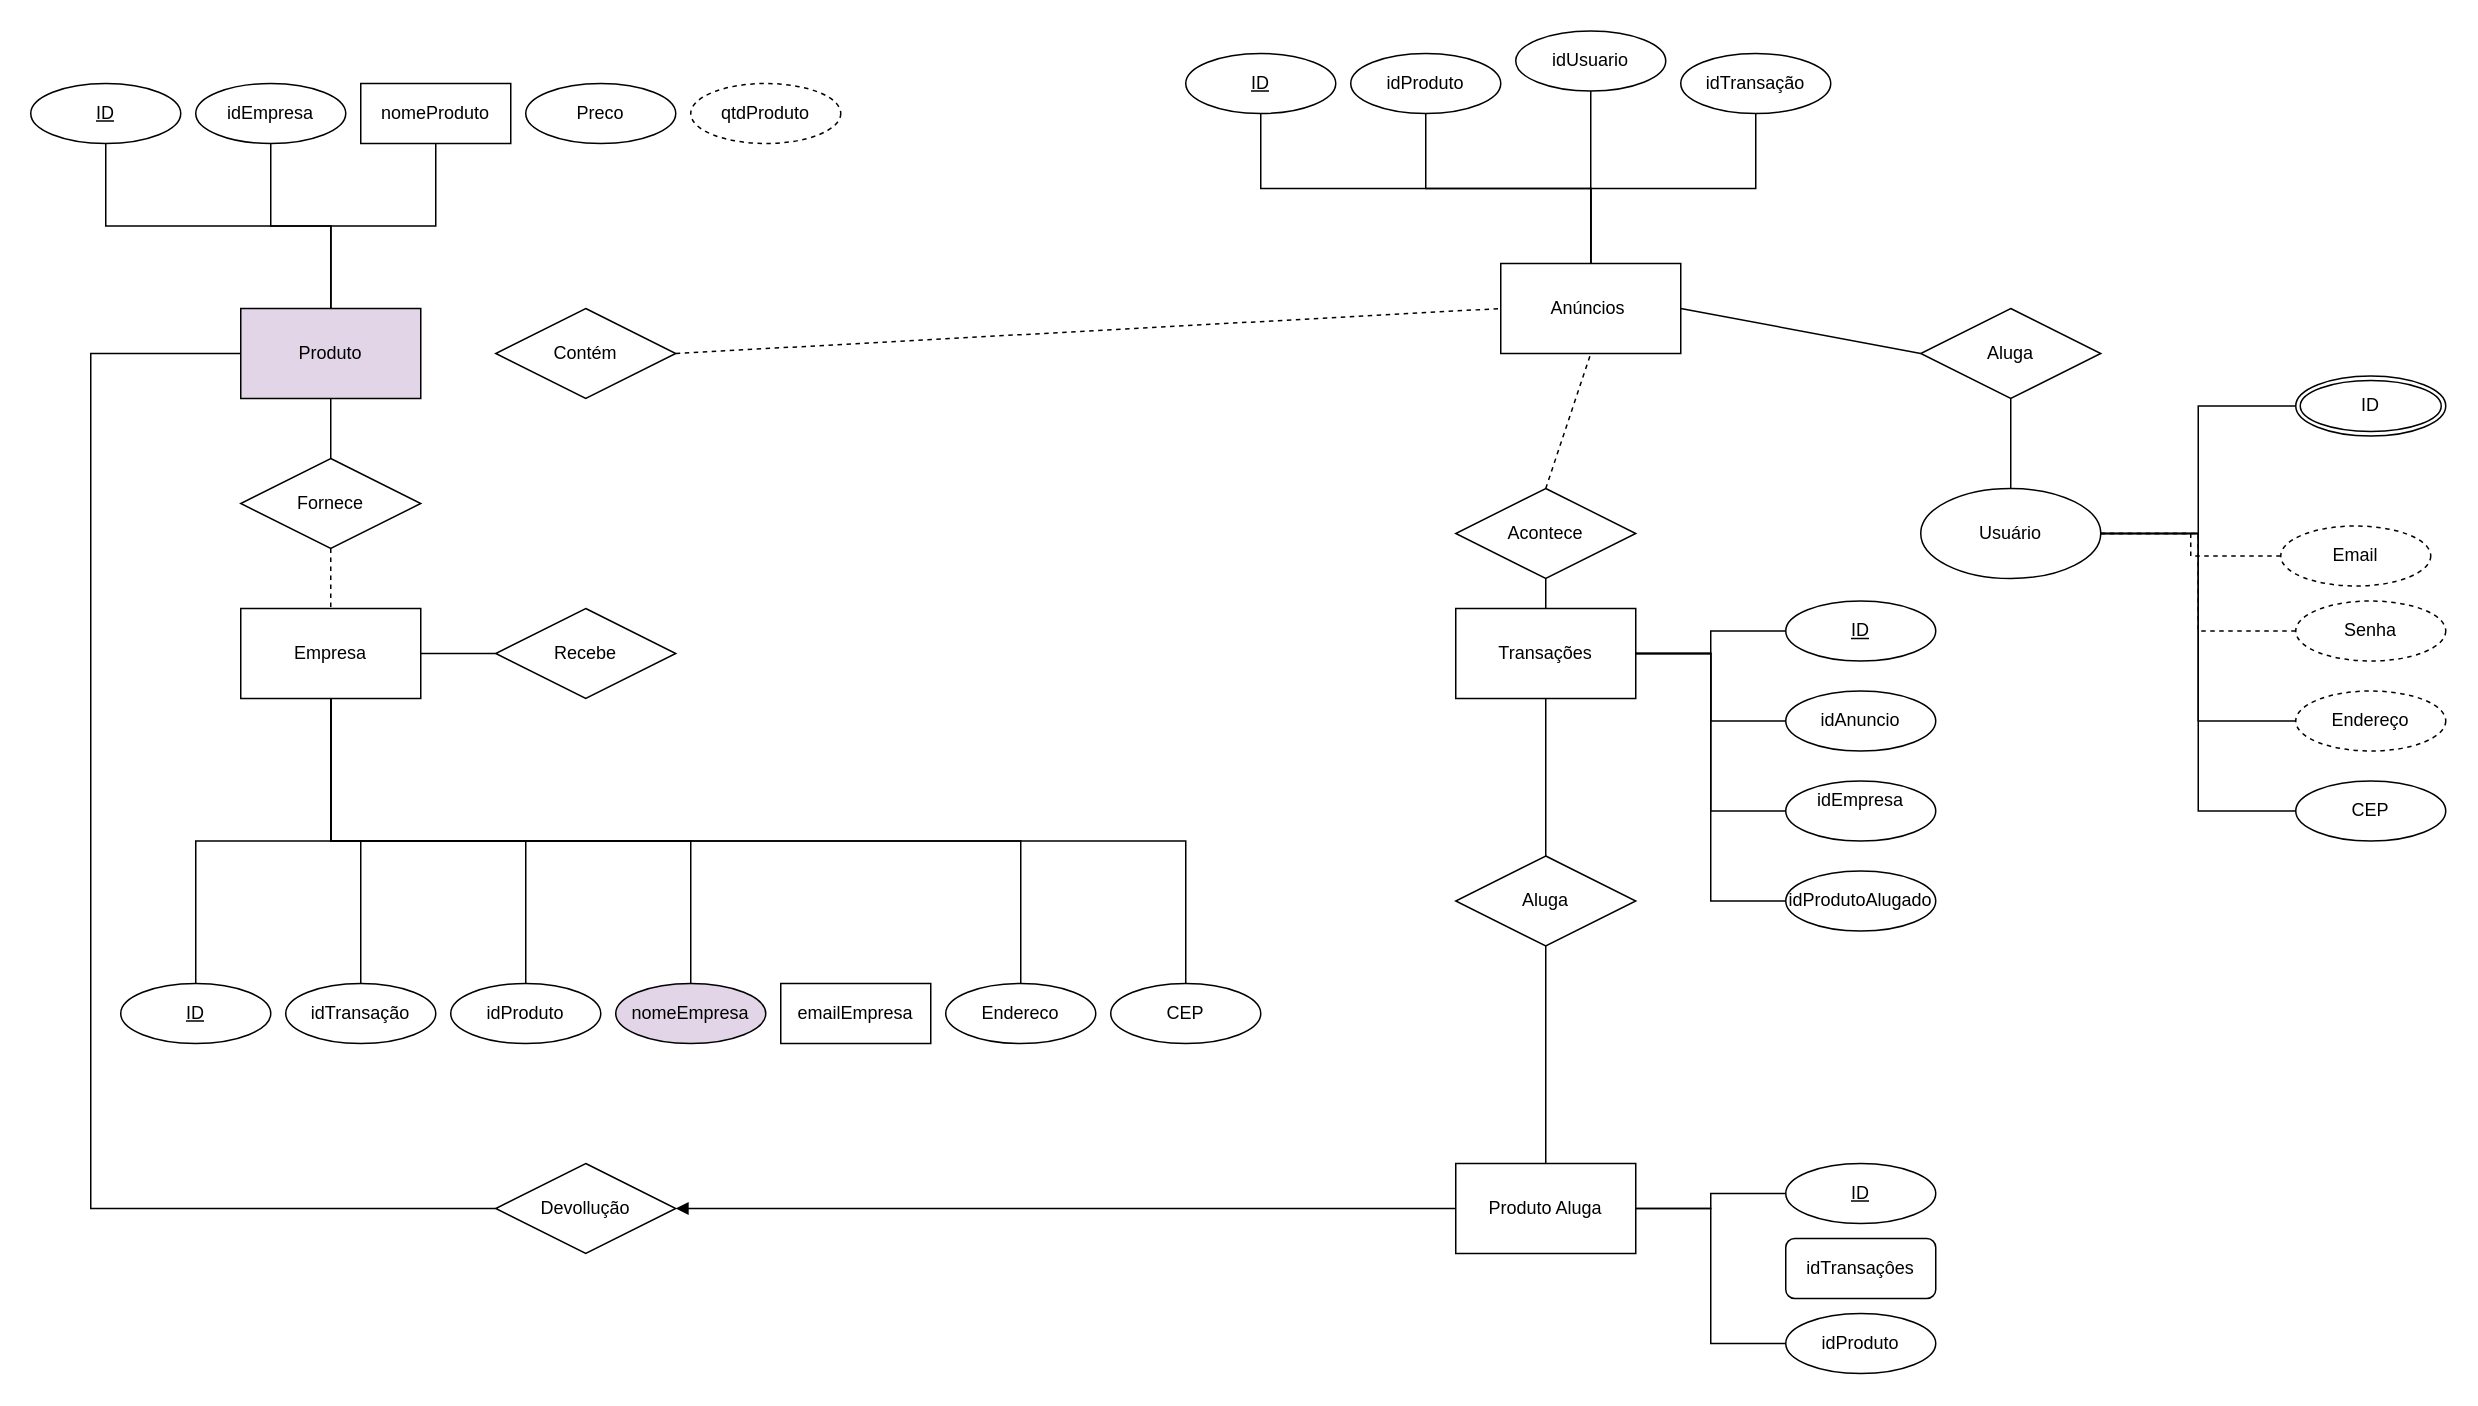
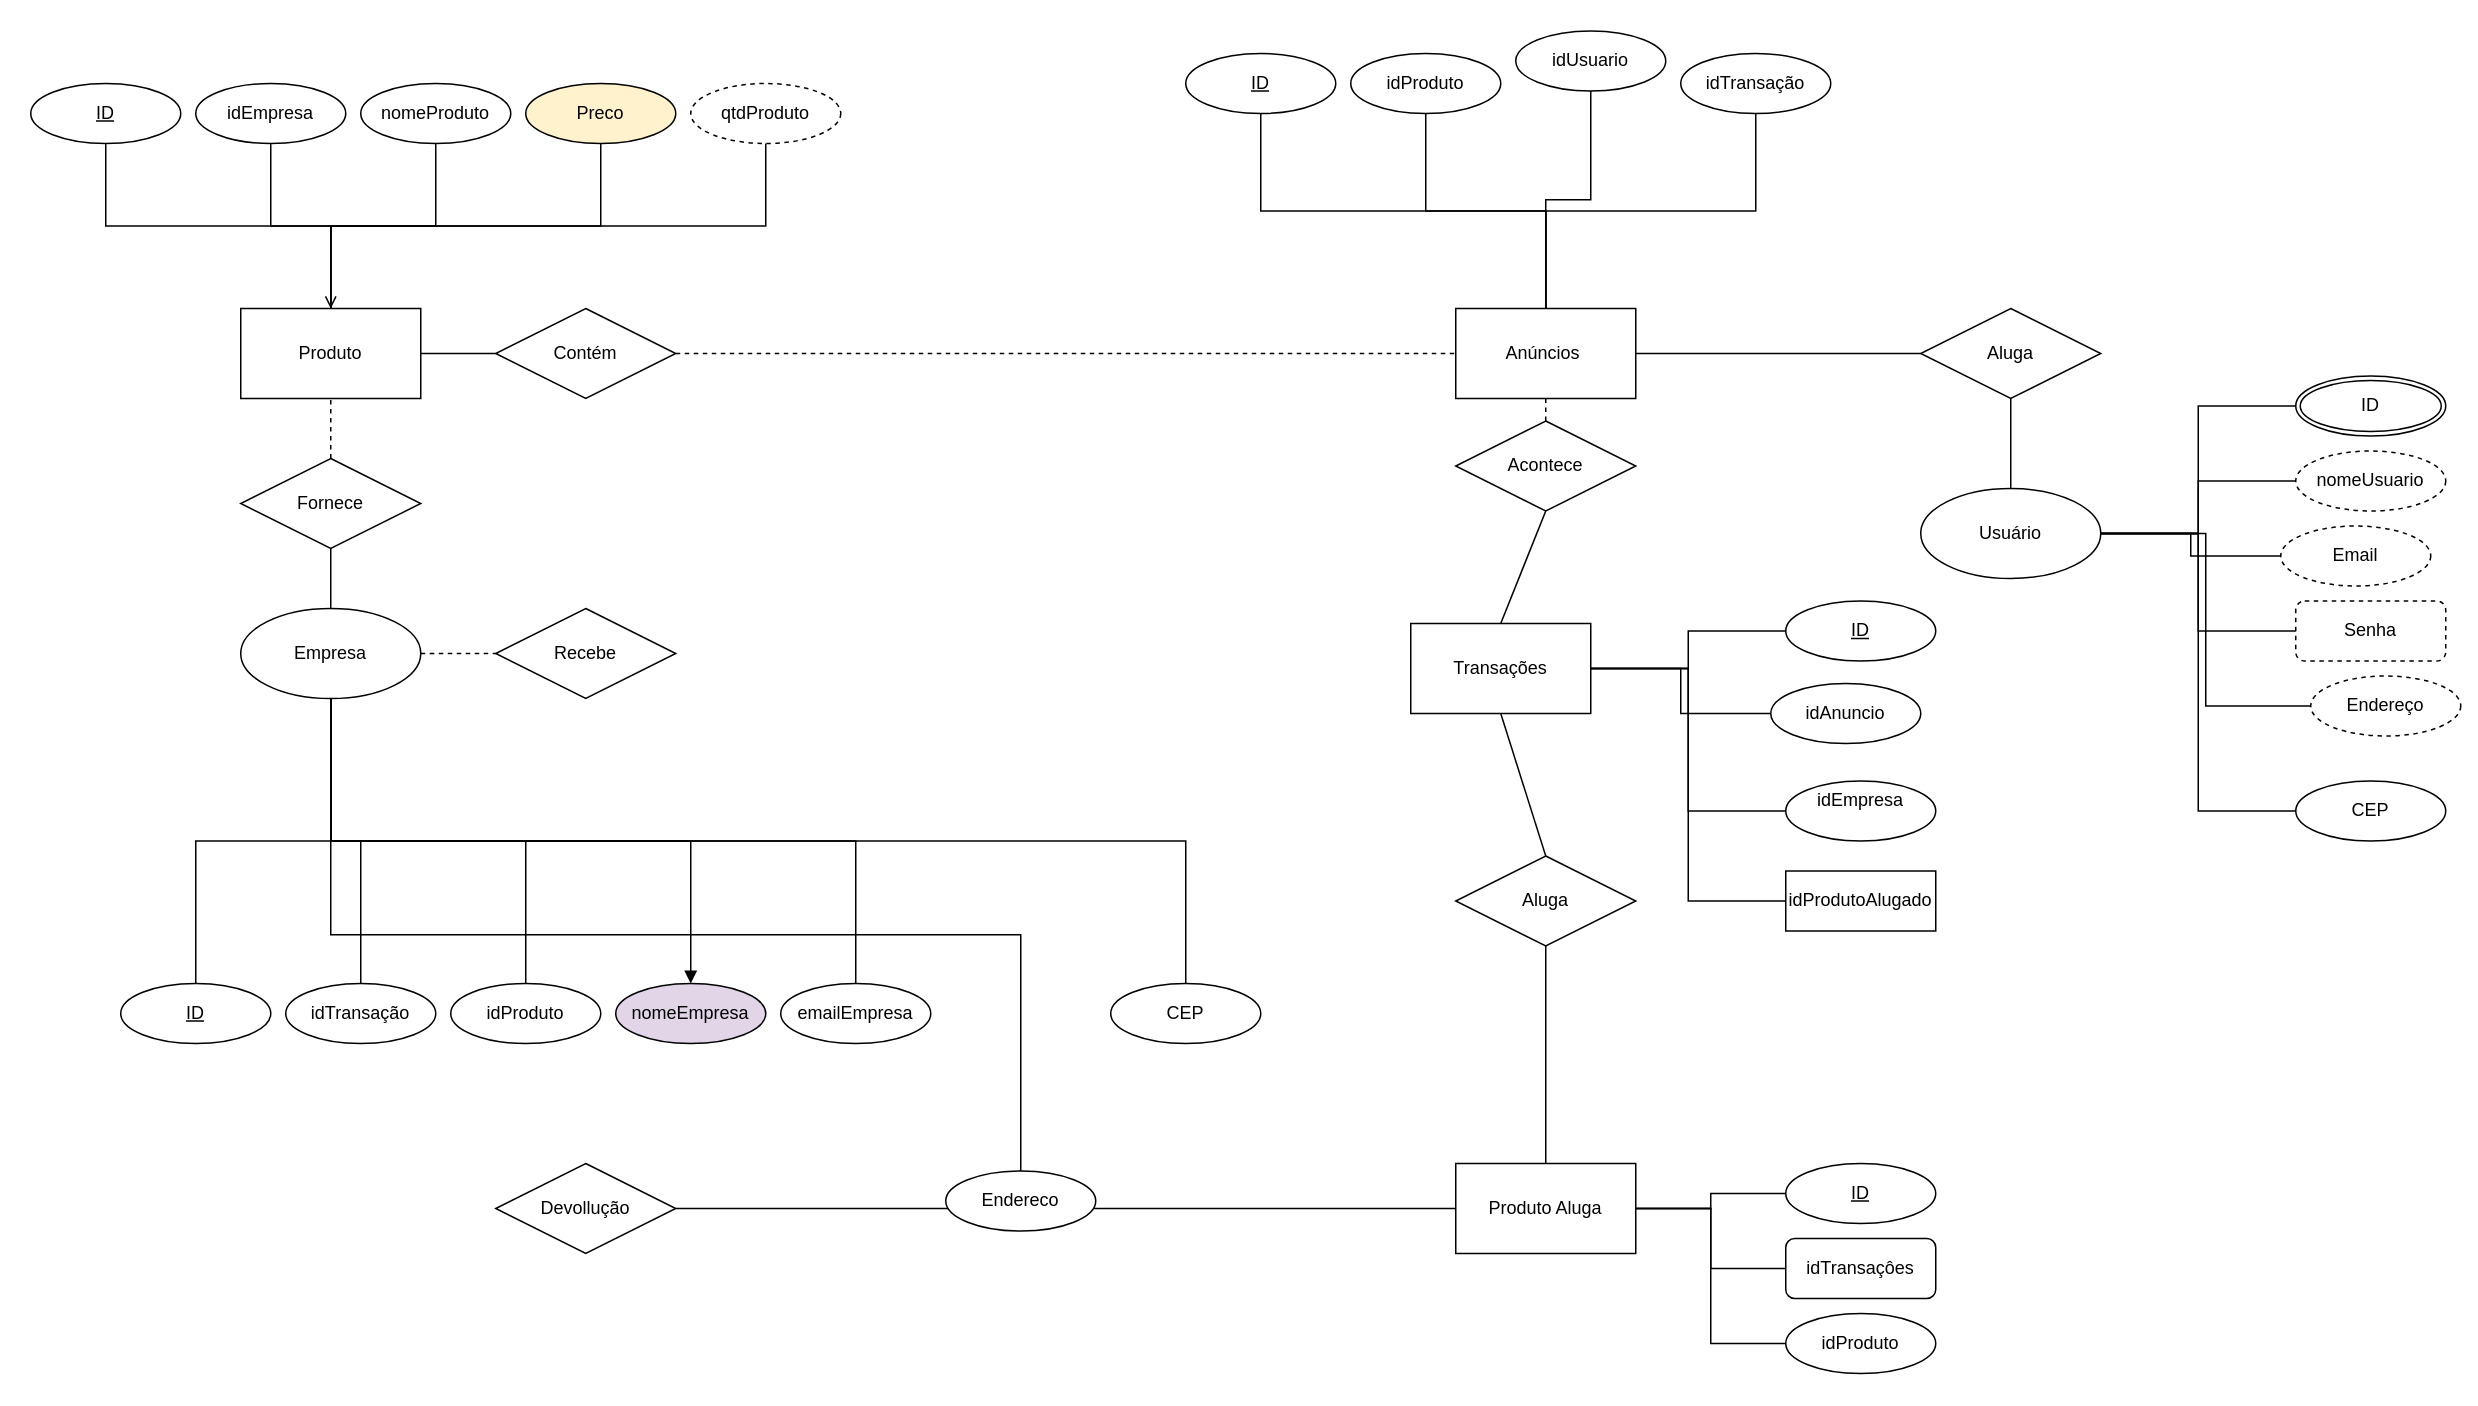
(436, 113) -> (436, 113)
(601, 113) -> (601, 113)
(436, 144) -> (436, 144)
none -> (601, 182)
none -> (725, 226)
(1591, 308) -> (1546, 353)
(331, 353) -> (331, 353)
none -> (458, 353)
(331, 427) -> (331, 427)
none -> (2249, 481)
none -> (2371, 481)
(1546, 533) -> (1546, 466)
(2225, 556) -> (2225, 556)
(331, 579) -> (331, 579)
(2246, 631) -> (2246, 631)
(2371, 631) -> (2371, 631)
(331, 653) -> (331, 653)
(458, 653) -> (458, 653)
(1546, 653) -> (1501, 668)
(1861, 721) -> (1846, 713)
(2371, 721) -> (2386, 706)
(1861, 901) -> (1861, 901)
(91, 908) -> none
none -> (856, 913)
(691, 975) -> (691, 969)
(856, 1013) -> (856, 1013)
(1021, 1013) -> (1021, 1201)
(689, 1208) -> (683, 1208)
none -> (1749, 1268)
